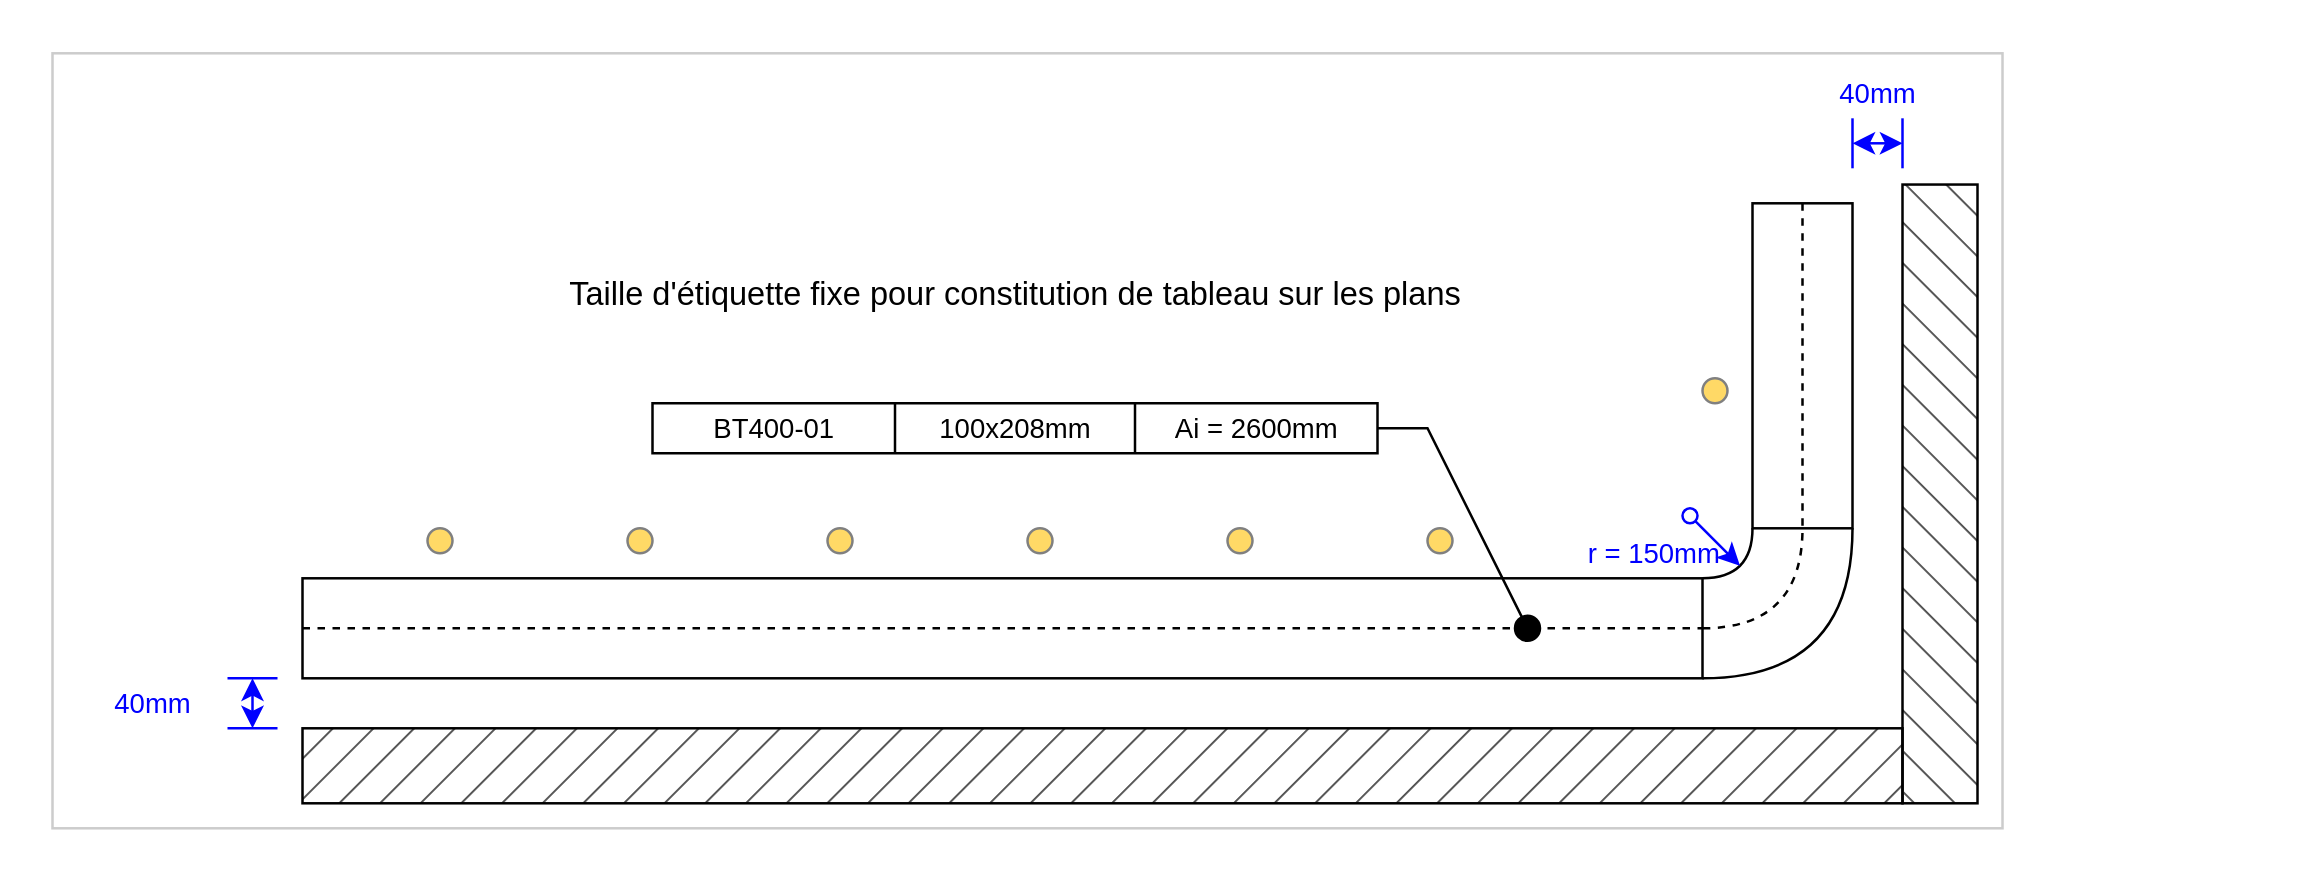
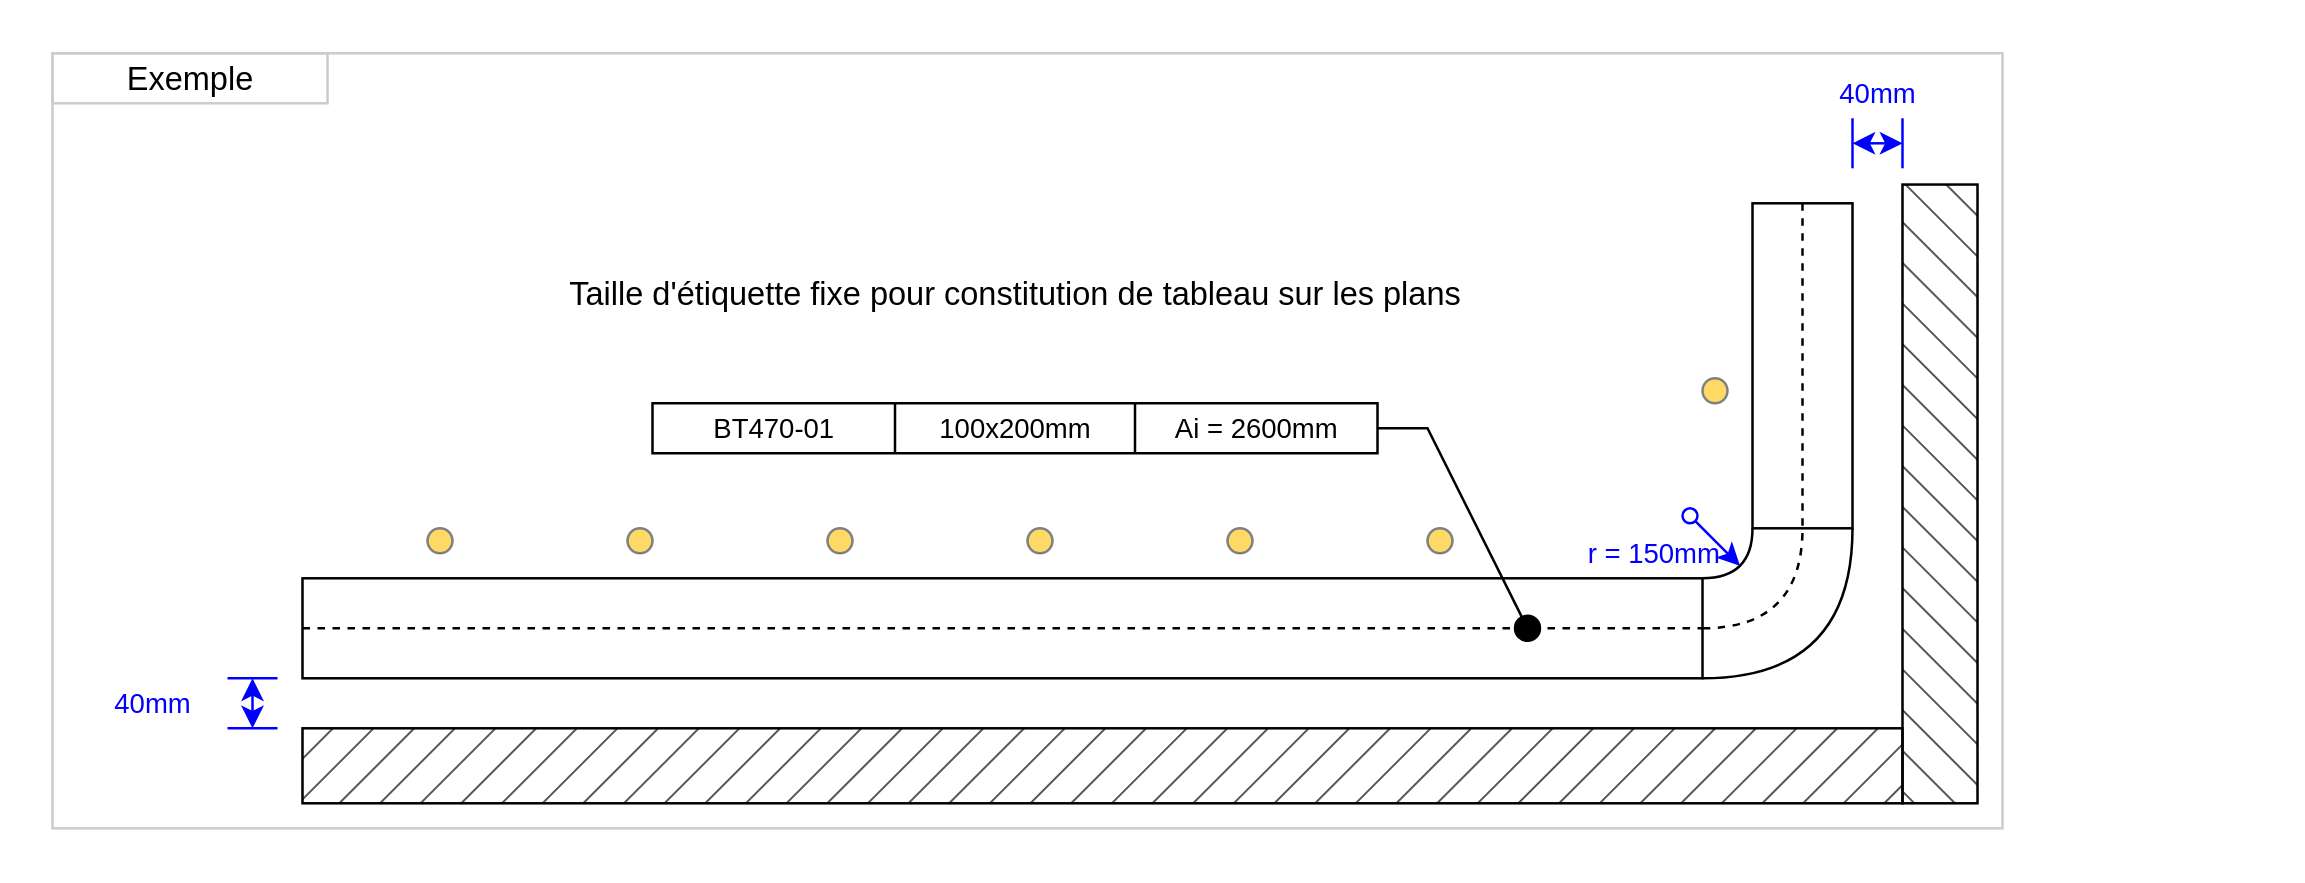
none -> (190, 78)
(775, 429) -> (775, 429)
(1016, 429) -> (1016, 429)
